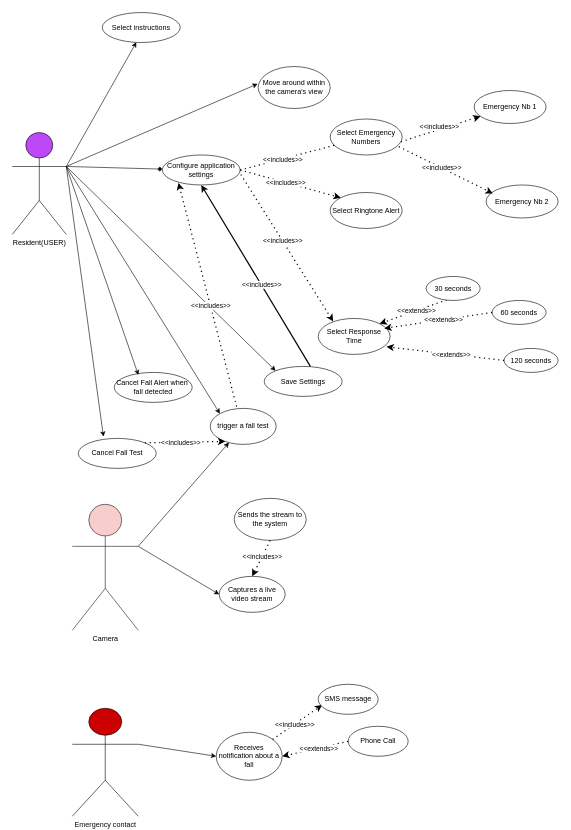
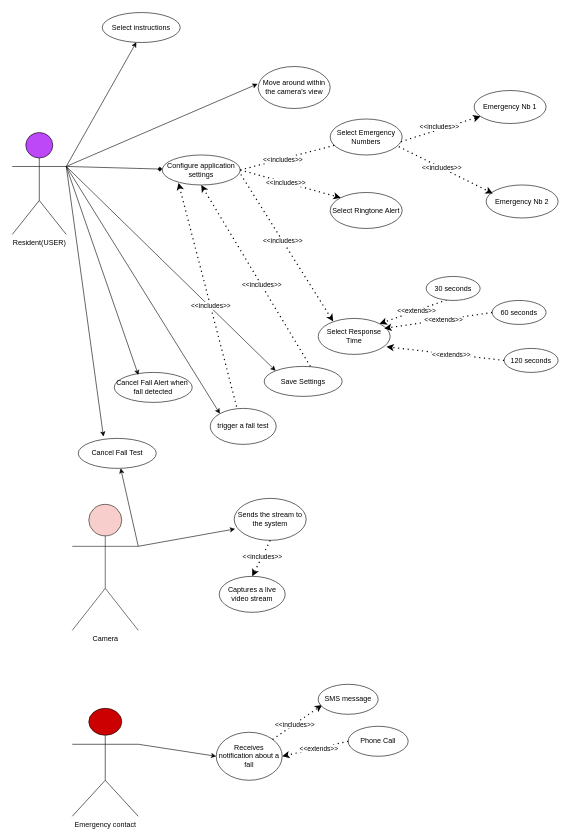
(257, 278) -> (257, 278)
(182, 442) -> none
(183, 495) -> (187, 538)
(178, 570) -> (130, 508)
